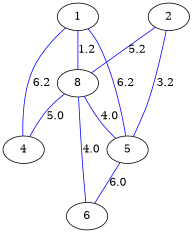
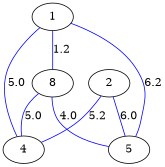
(123, 50) -> (75, 124)
(42, 83) -> (16, 83)
(165, 83) -> (129, 116)
(87, 216) -> none
